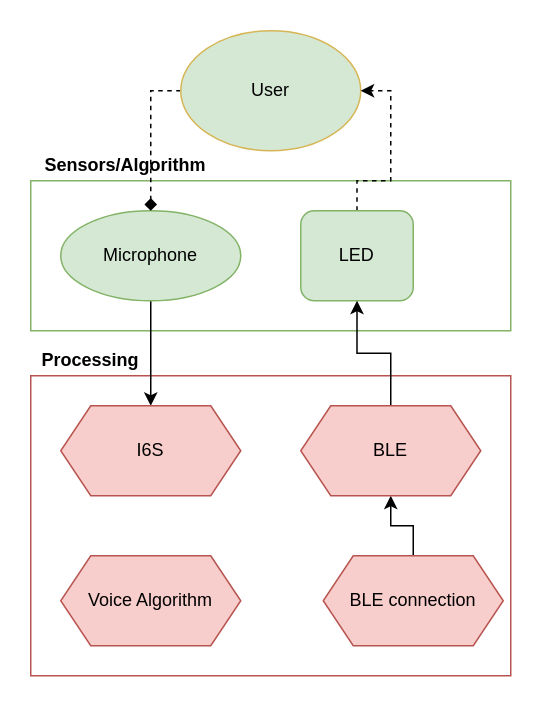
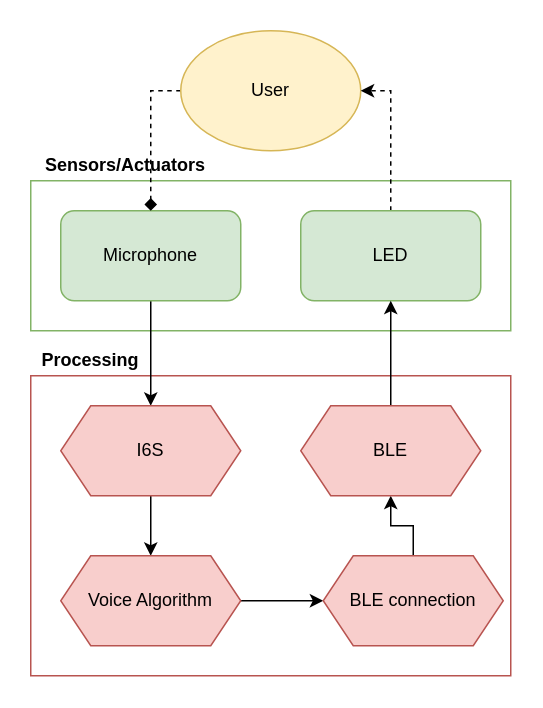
(271, 91) -> (271, 91)
(128, 166) -> (128, 166)
(151, 256) -> (151, 256)
(357, 256) -> (391, 256)
none -> (151, 521)
none -> (277, 601)
